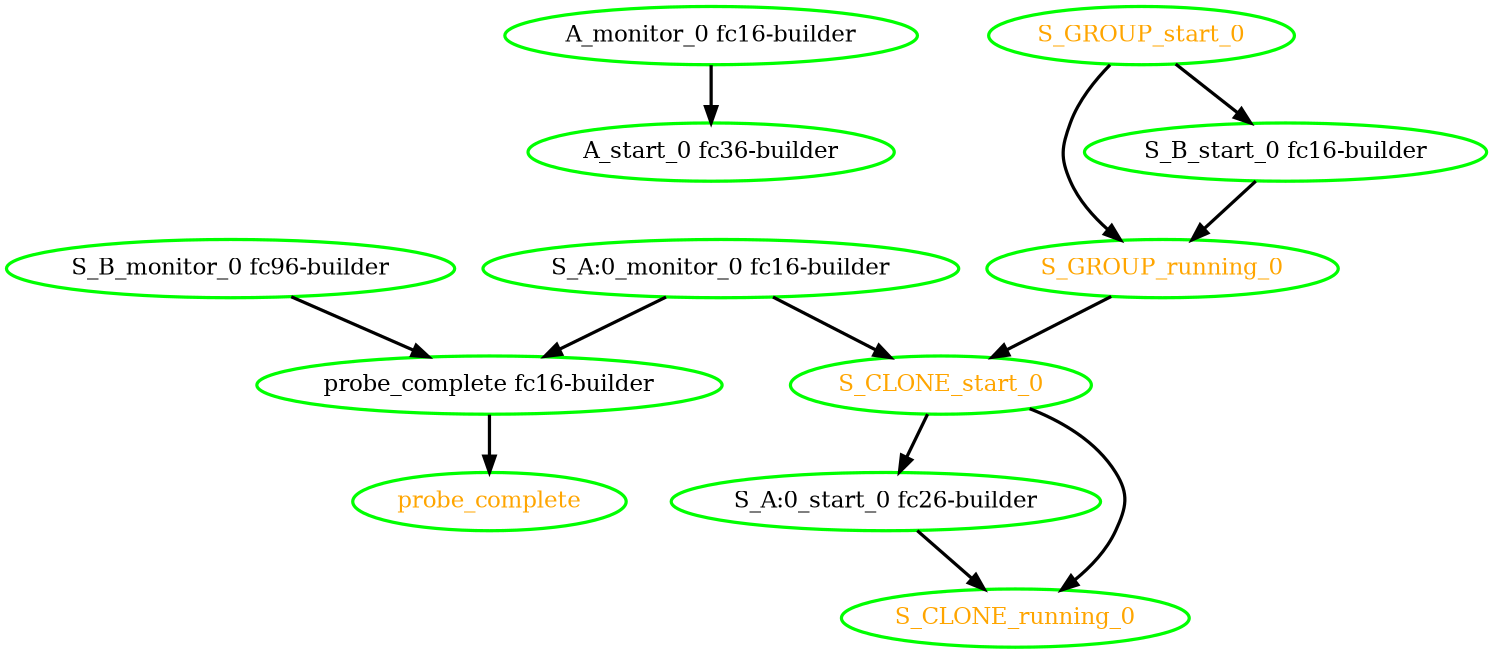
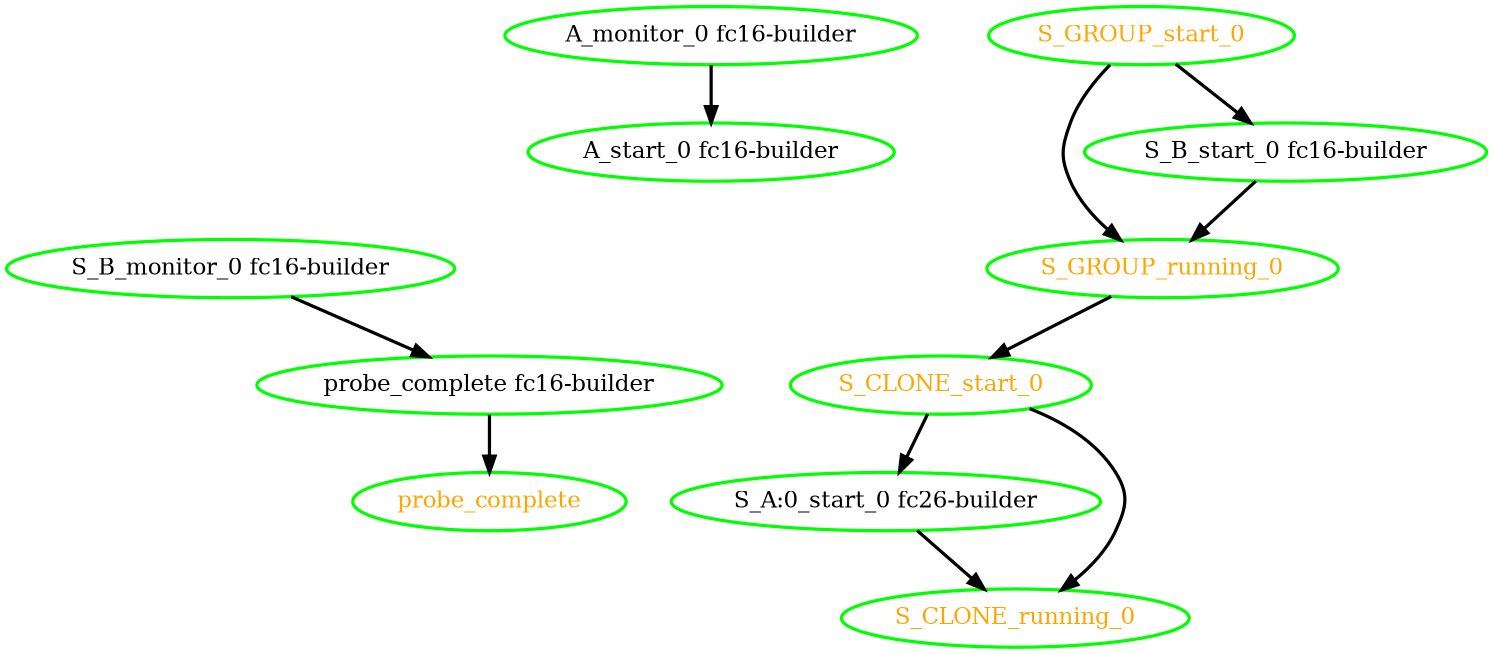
(711, 152) -> (711, 152)
(231, 269) -> (231, 269)
(721, 269) -> none
